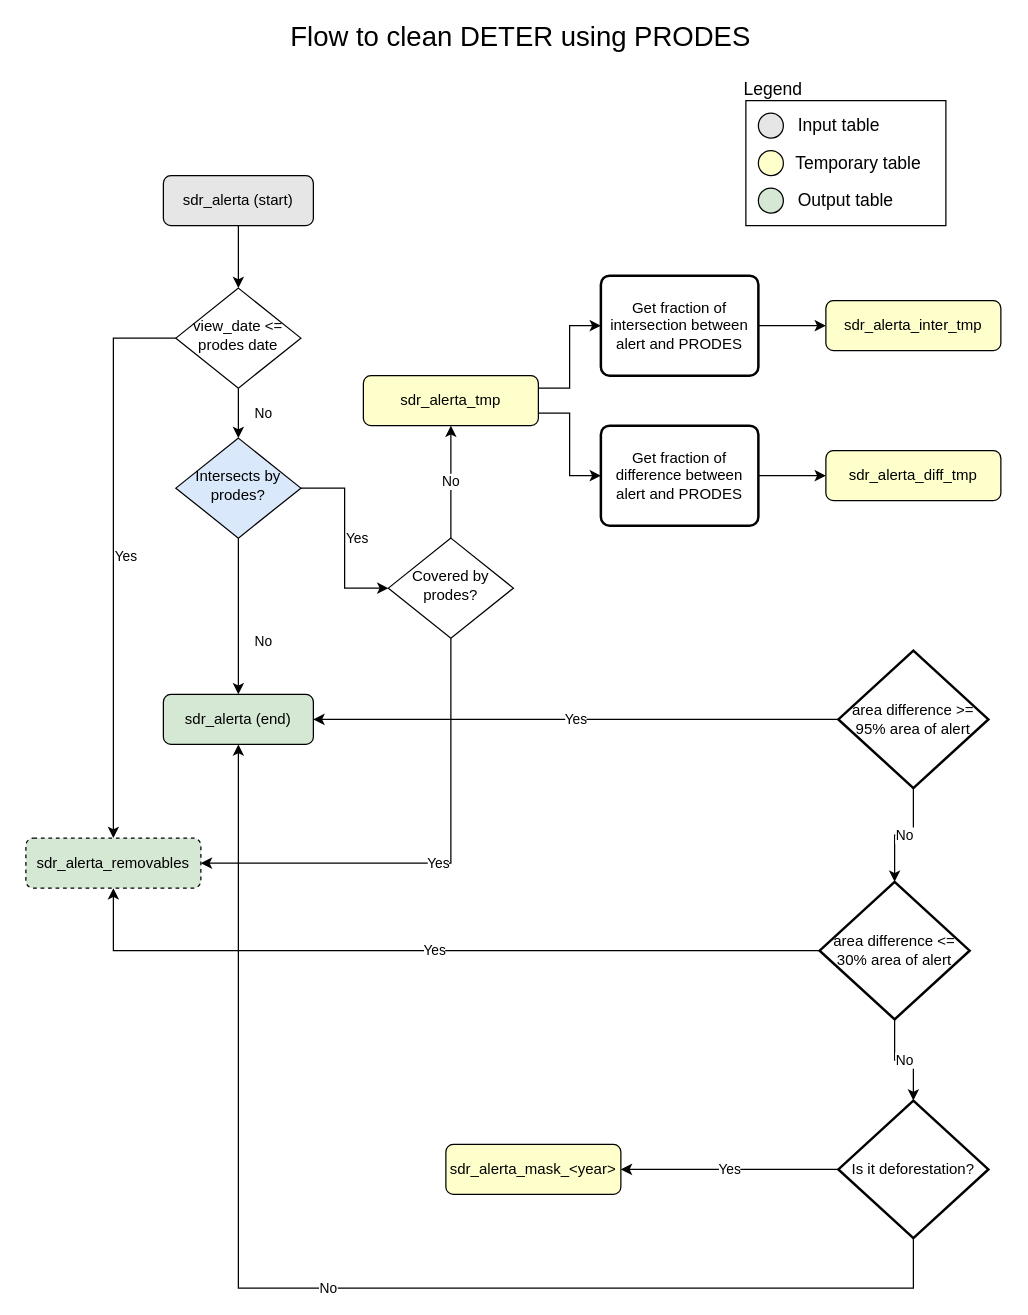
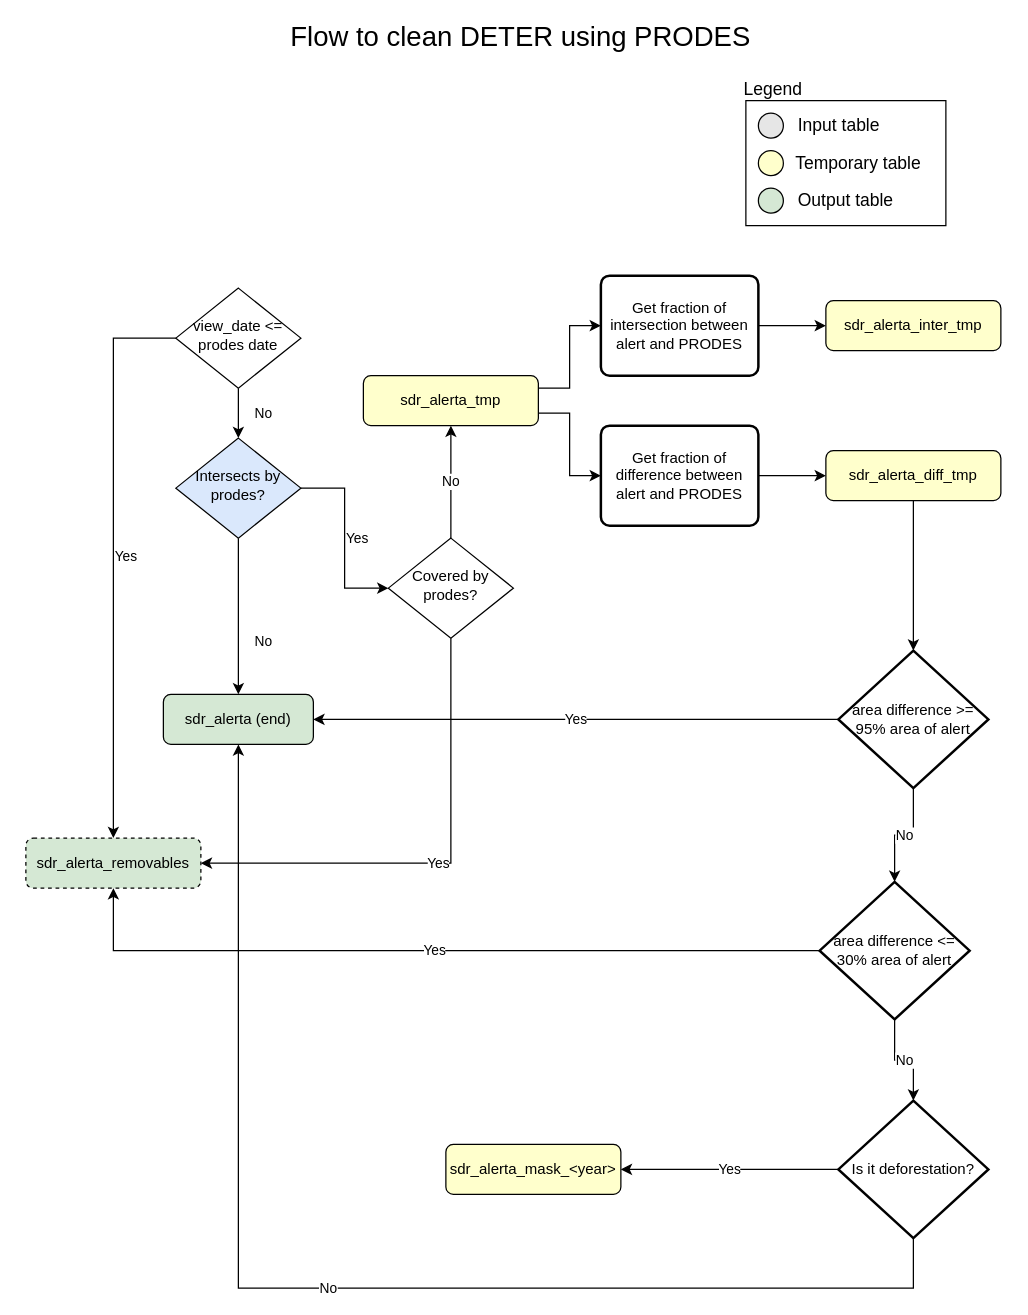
(238, 201) -> none
(238, 253) -> none
none -> (913, 572)
